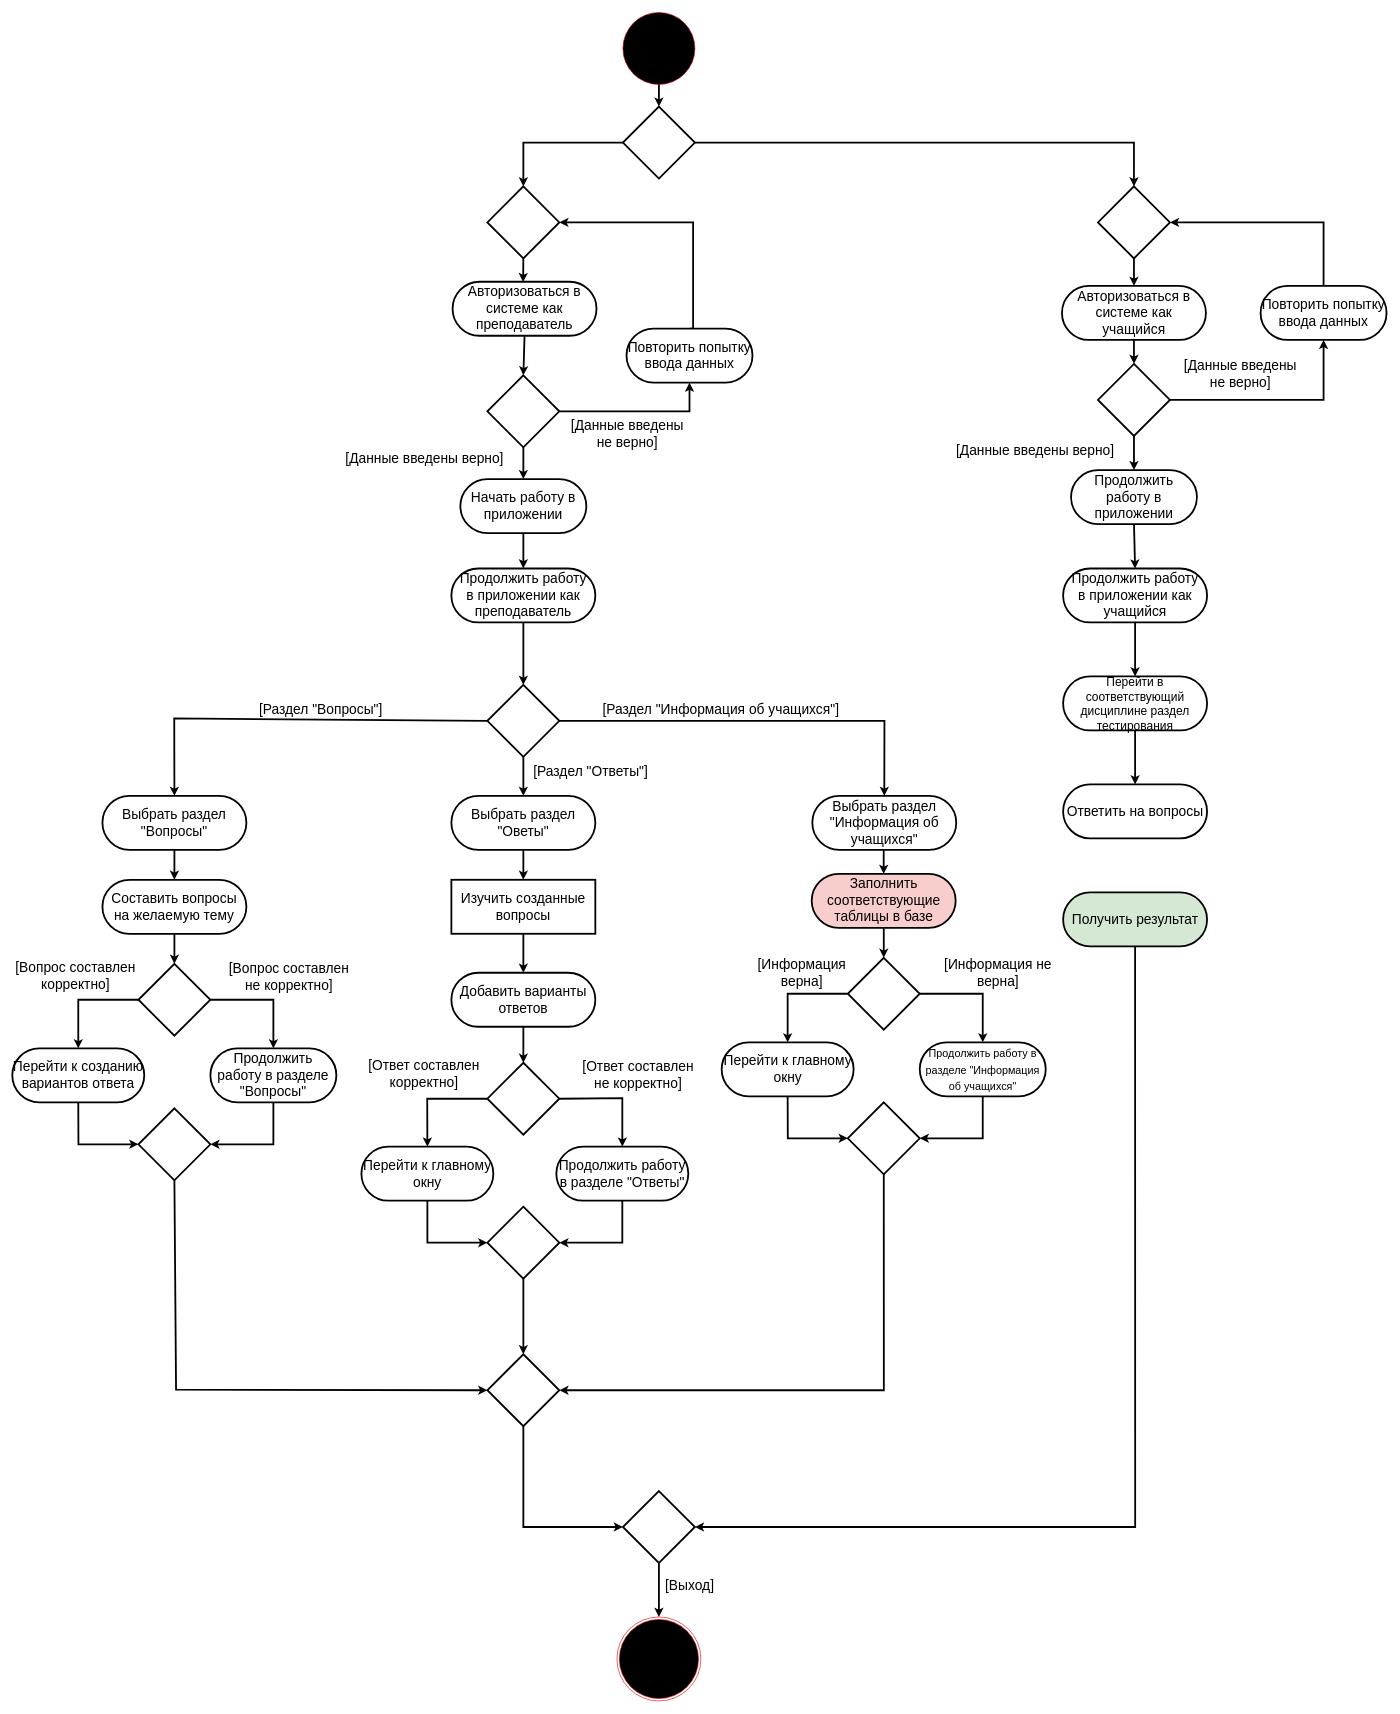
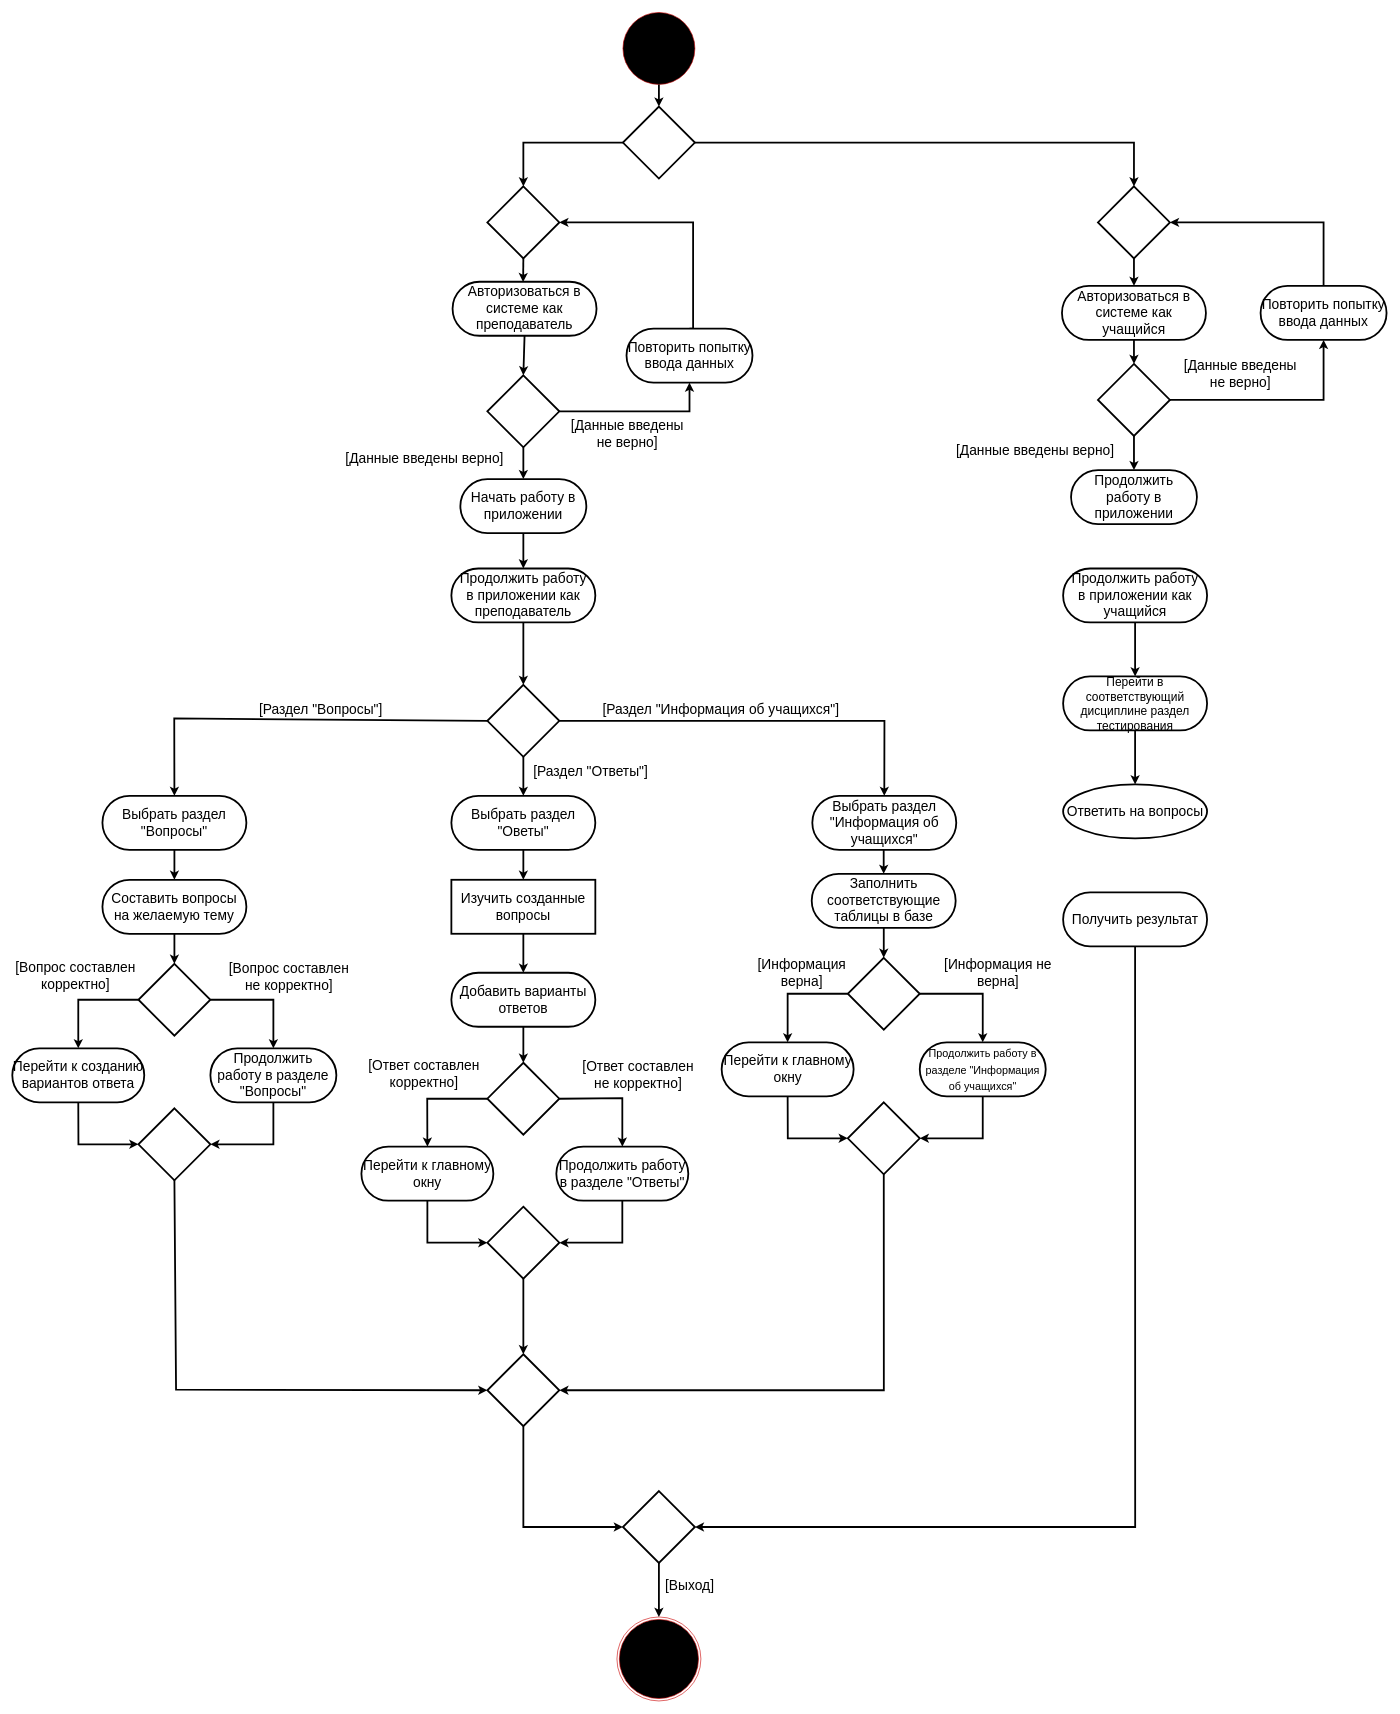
(1135, 543) -> none
(1135, 812) -> (1135, 812)
(884, 901) -> (884, 901)
(1135, 920) -> (1135, 920)
